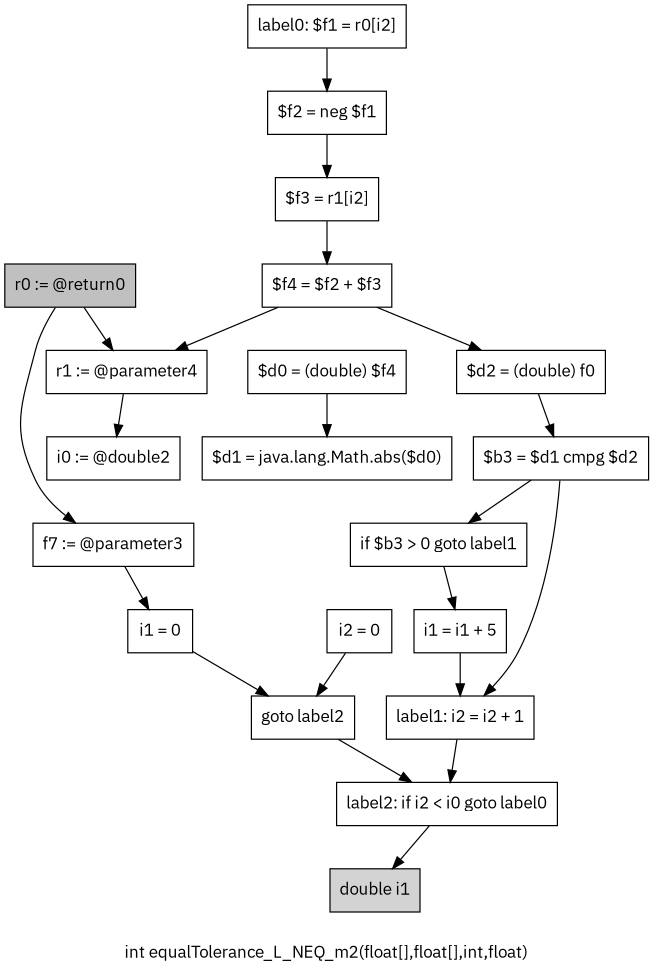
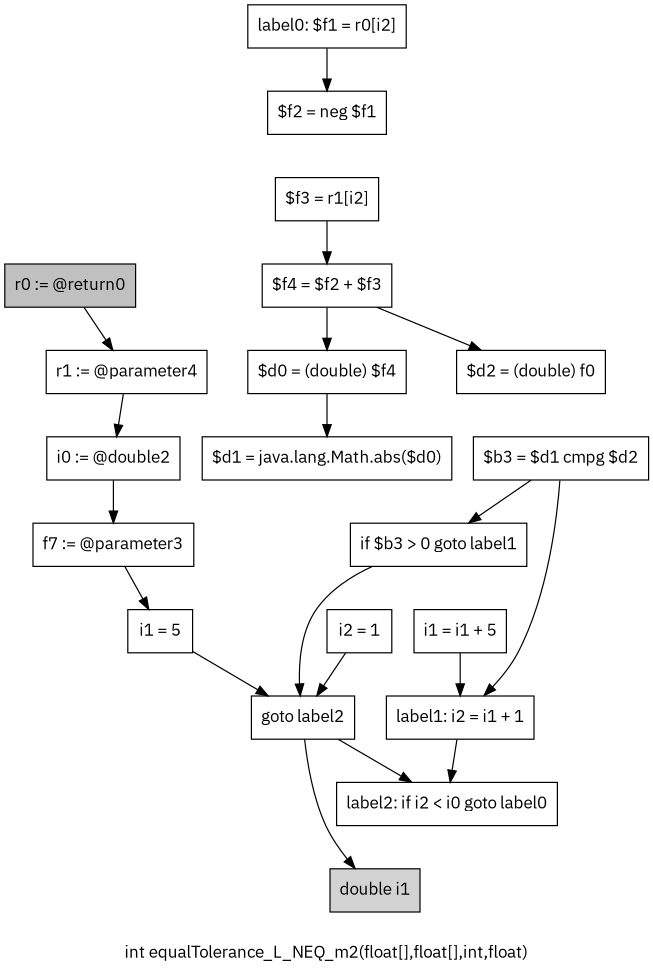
(327, 150) -> none
(232, 326) -> (327, 323)
(544, 410) -> none
(21, 415) -> (113, 496)
(448, 582) -> (315, 612)
(160, 631) -> (160, 631)
(359, 631) -> (359, 631)
(460, 718) -> (460, 718)
(415, 843) -> (317, 803)
